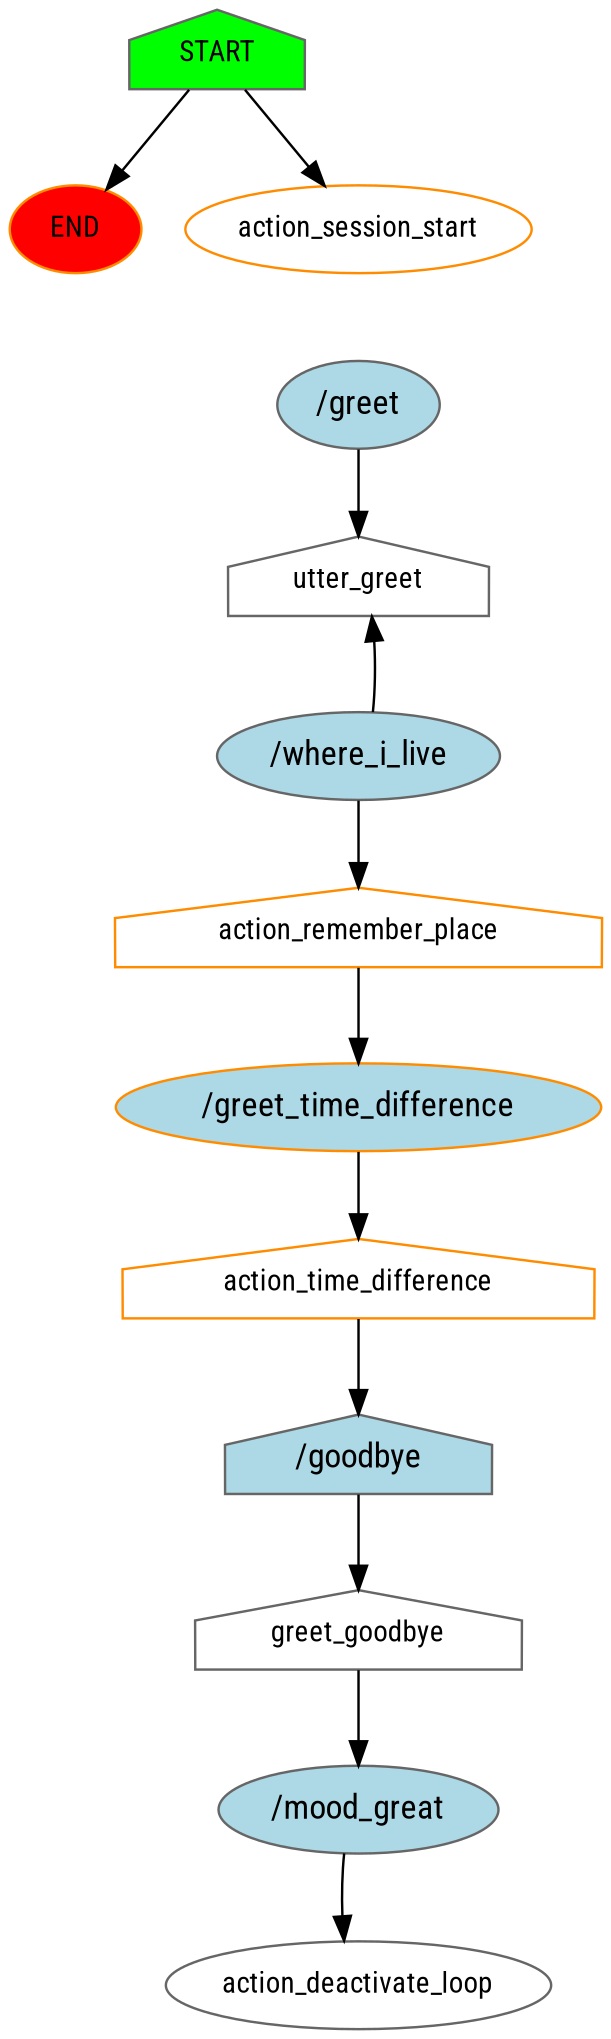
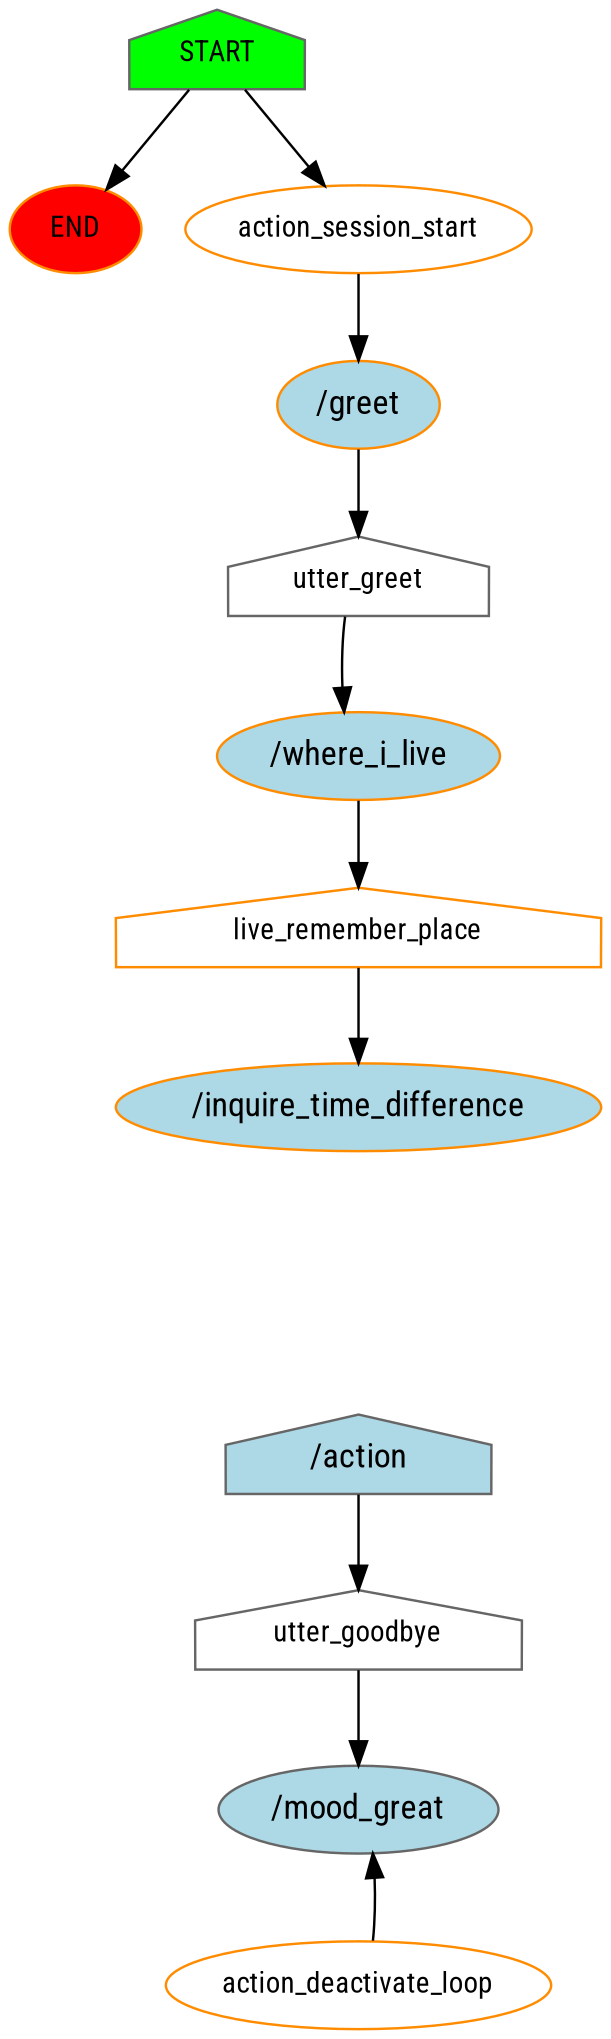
none -> (359, 305)
(359, 405) -> (359, 405)
(375, 677) -> (342, 652)
(359, 756) -> (359, 756)
(359, 932) -> (359, 932)
(359, 1107) -> (359, 1107)
(359, 1283) -> none
(359, 1458) -> (359, 1458)
(359, 1634) -> (359, 1634)
(342, 1885) -> (375, 1909)
(359, 1985) -> (359, 1985)
